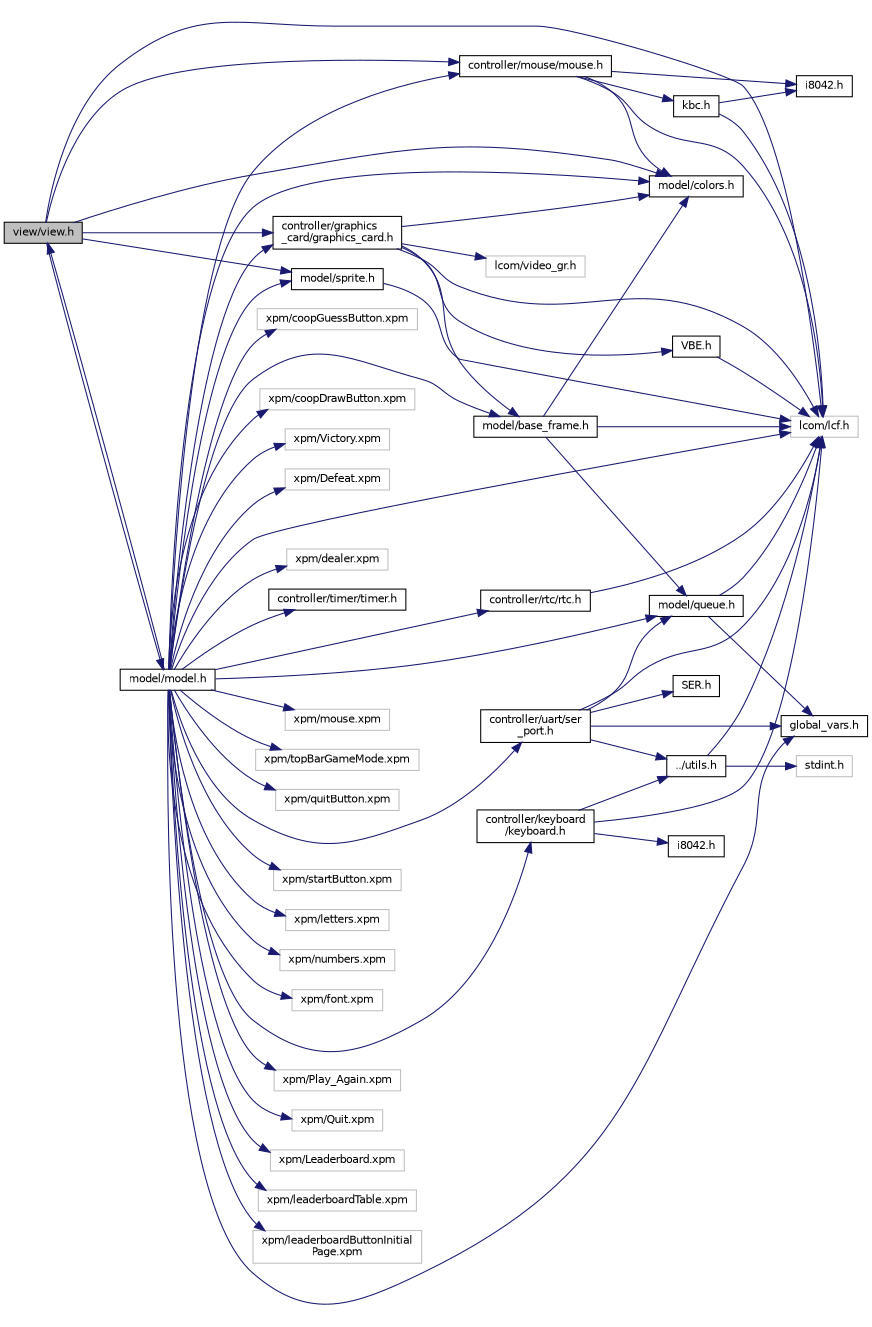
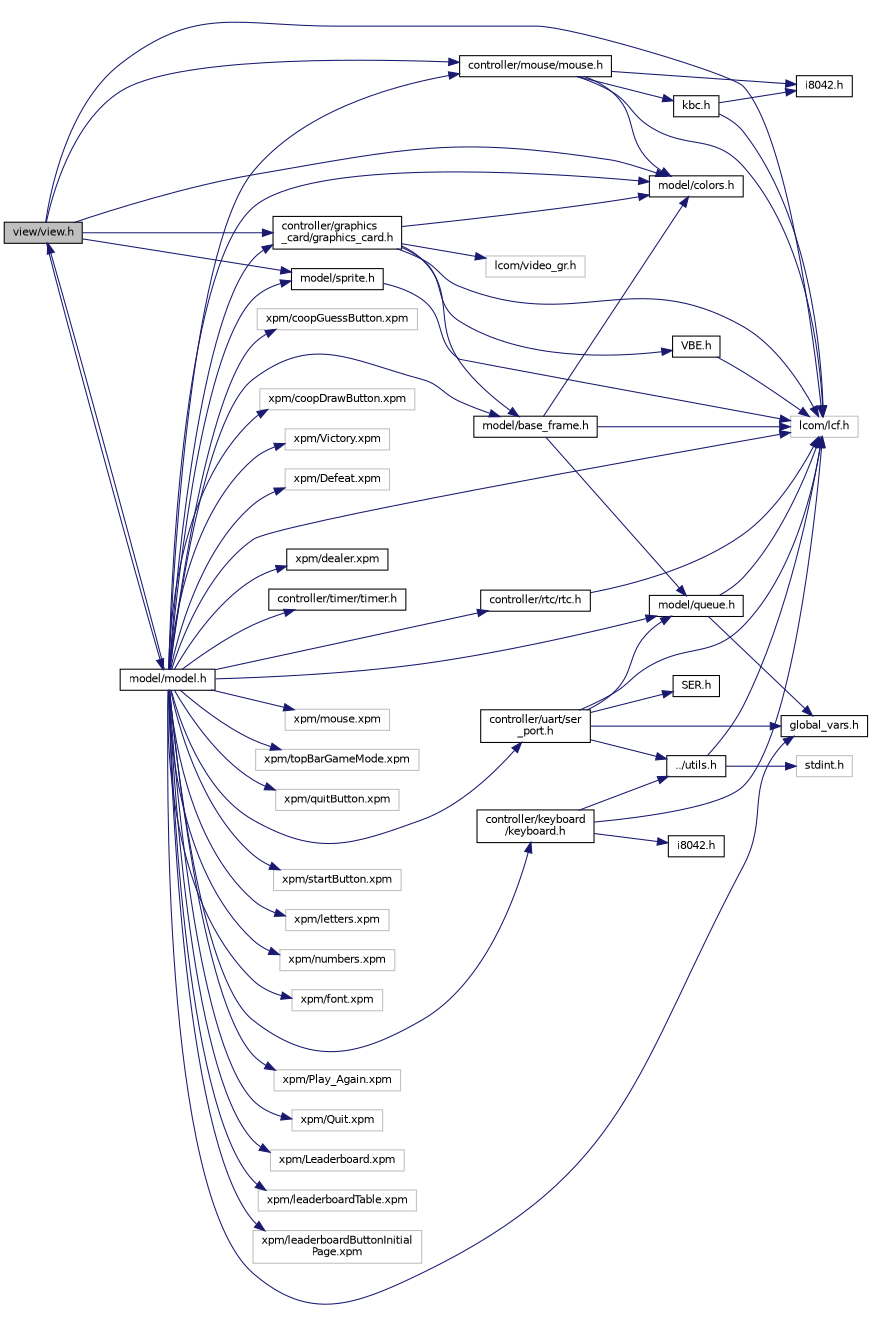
(337, 560) -> (337, 560)
